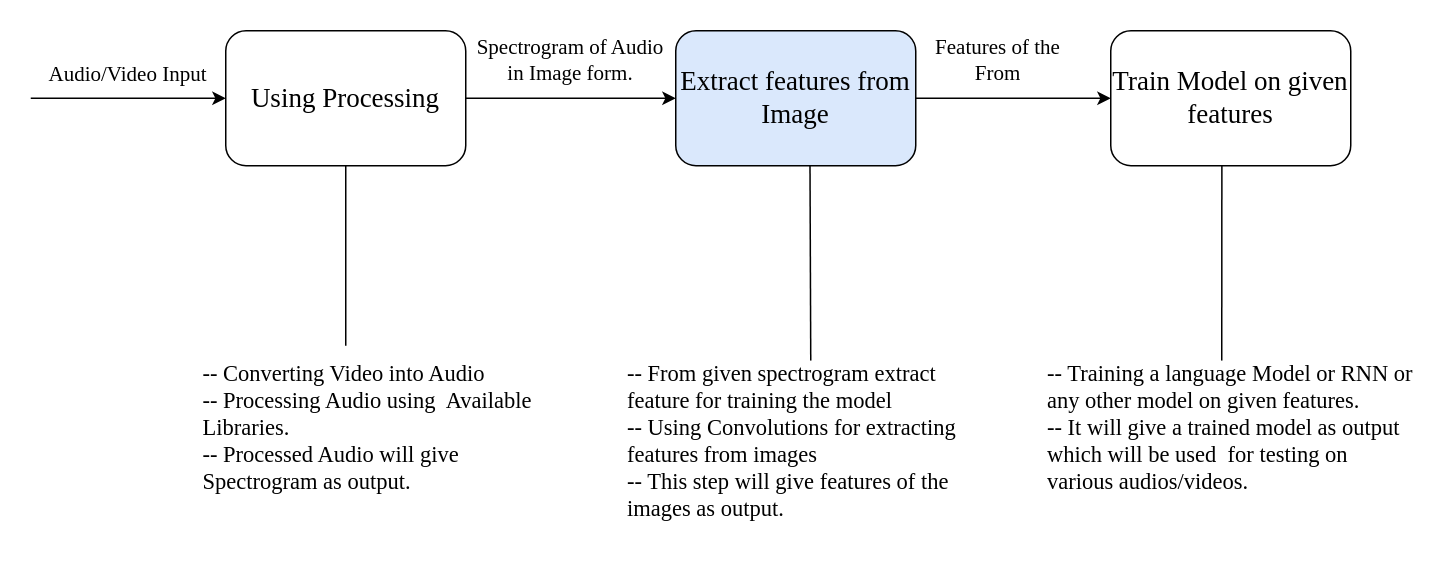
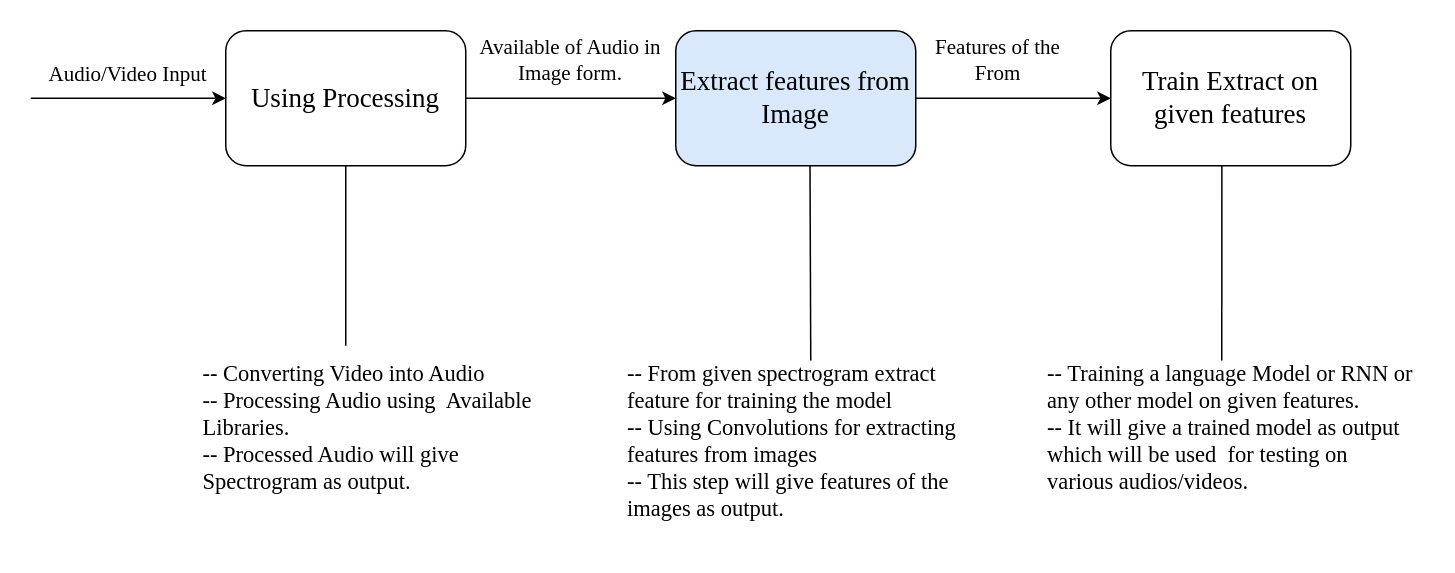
(571, 61) -> (571, 61)
(1231, 98) -> (1231, 98)
